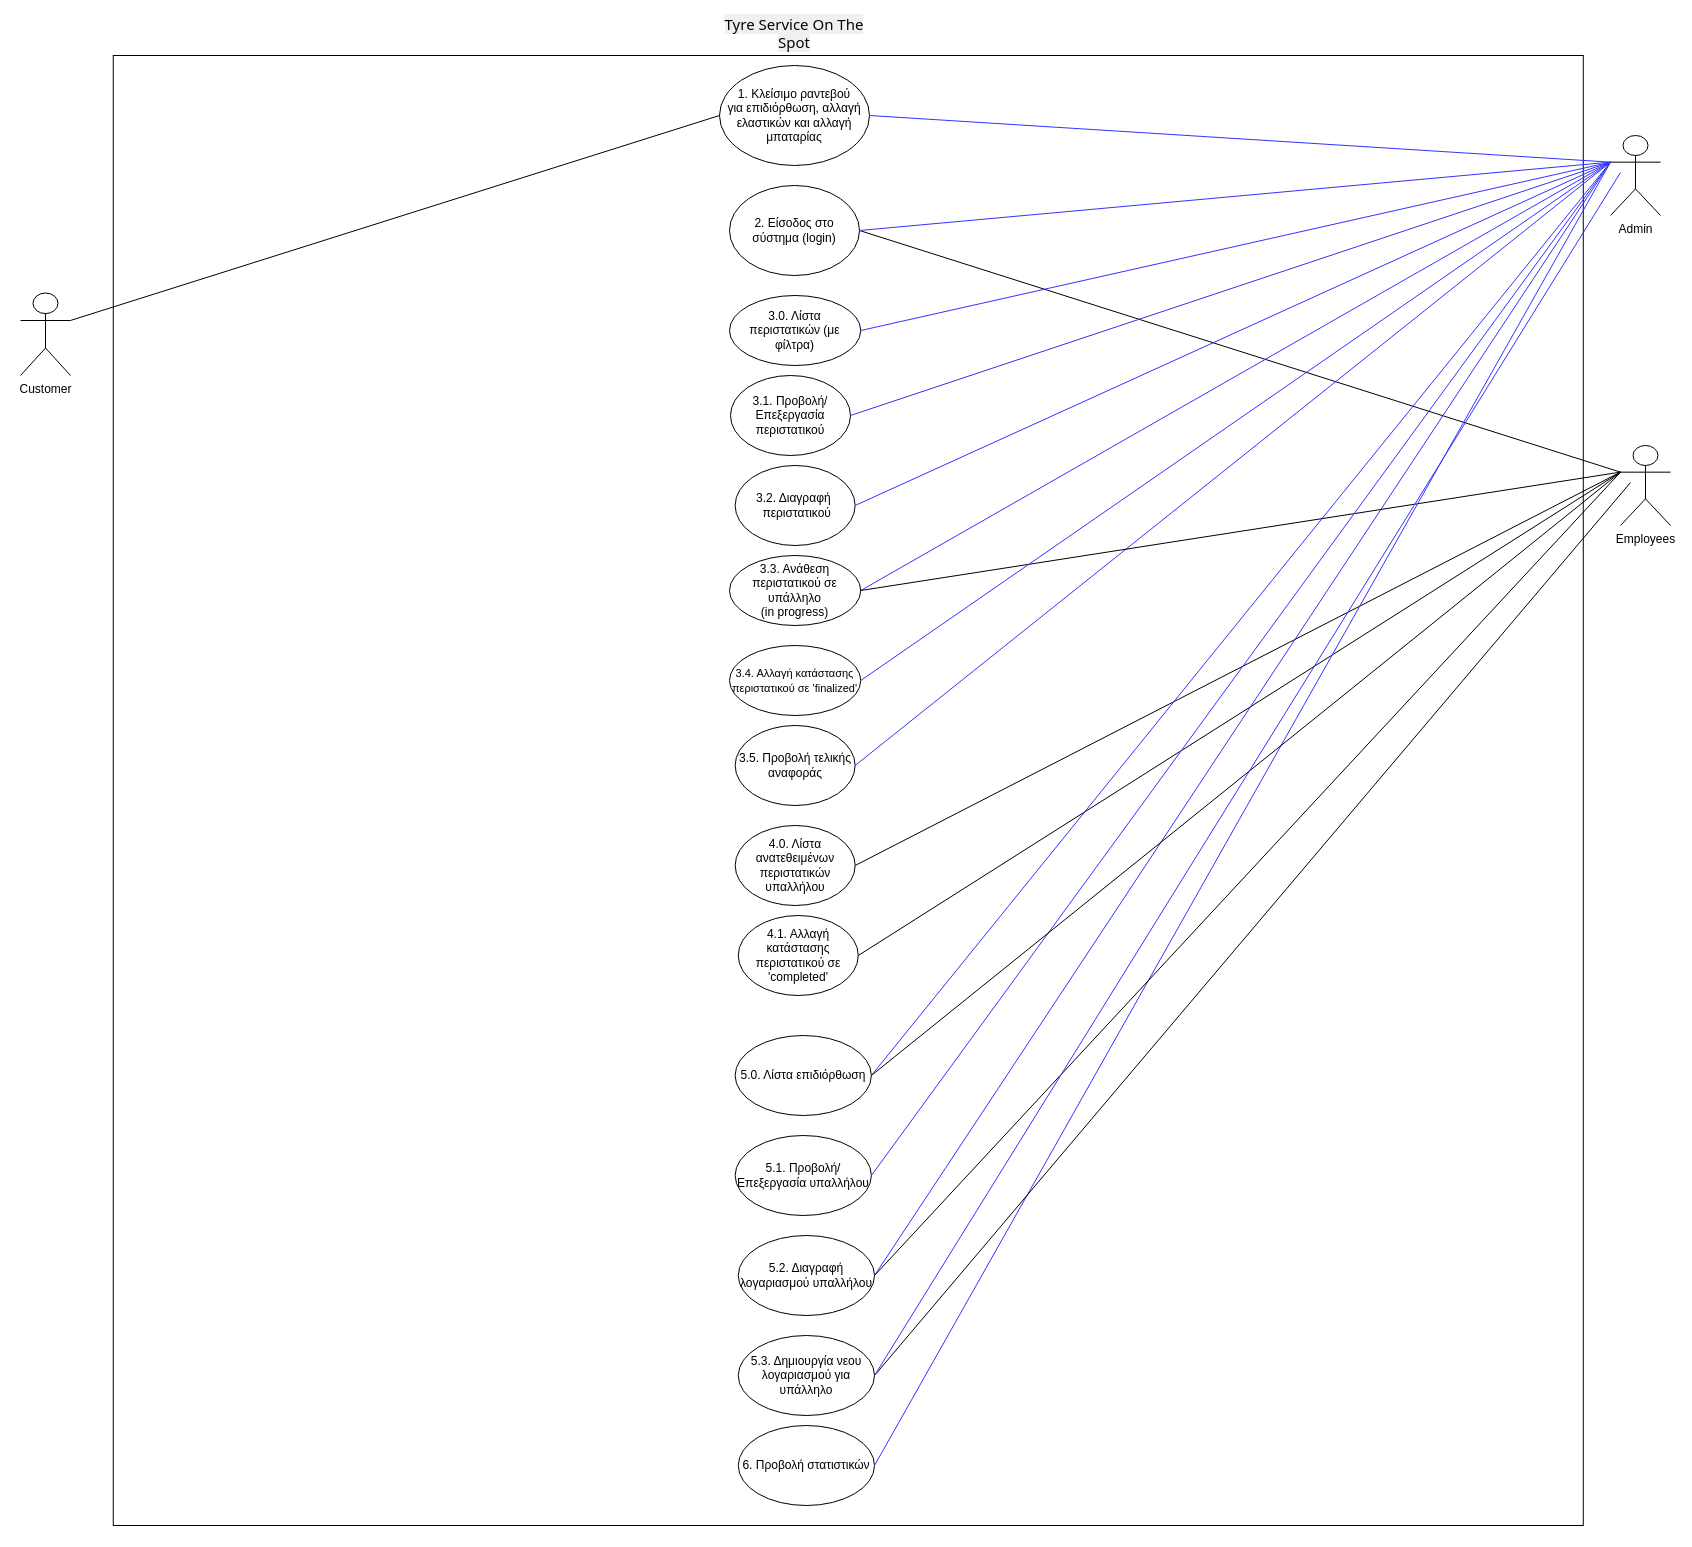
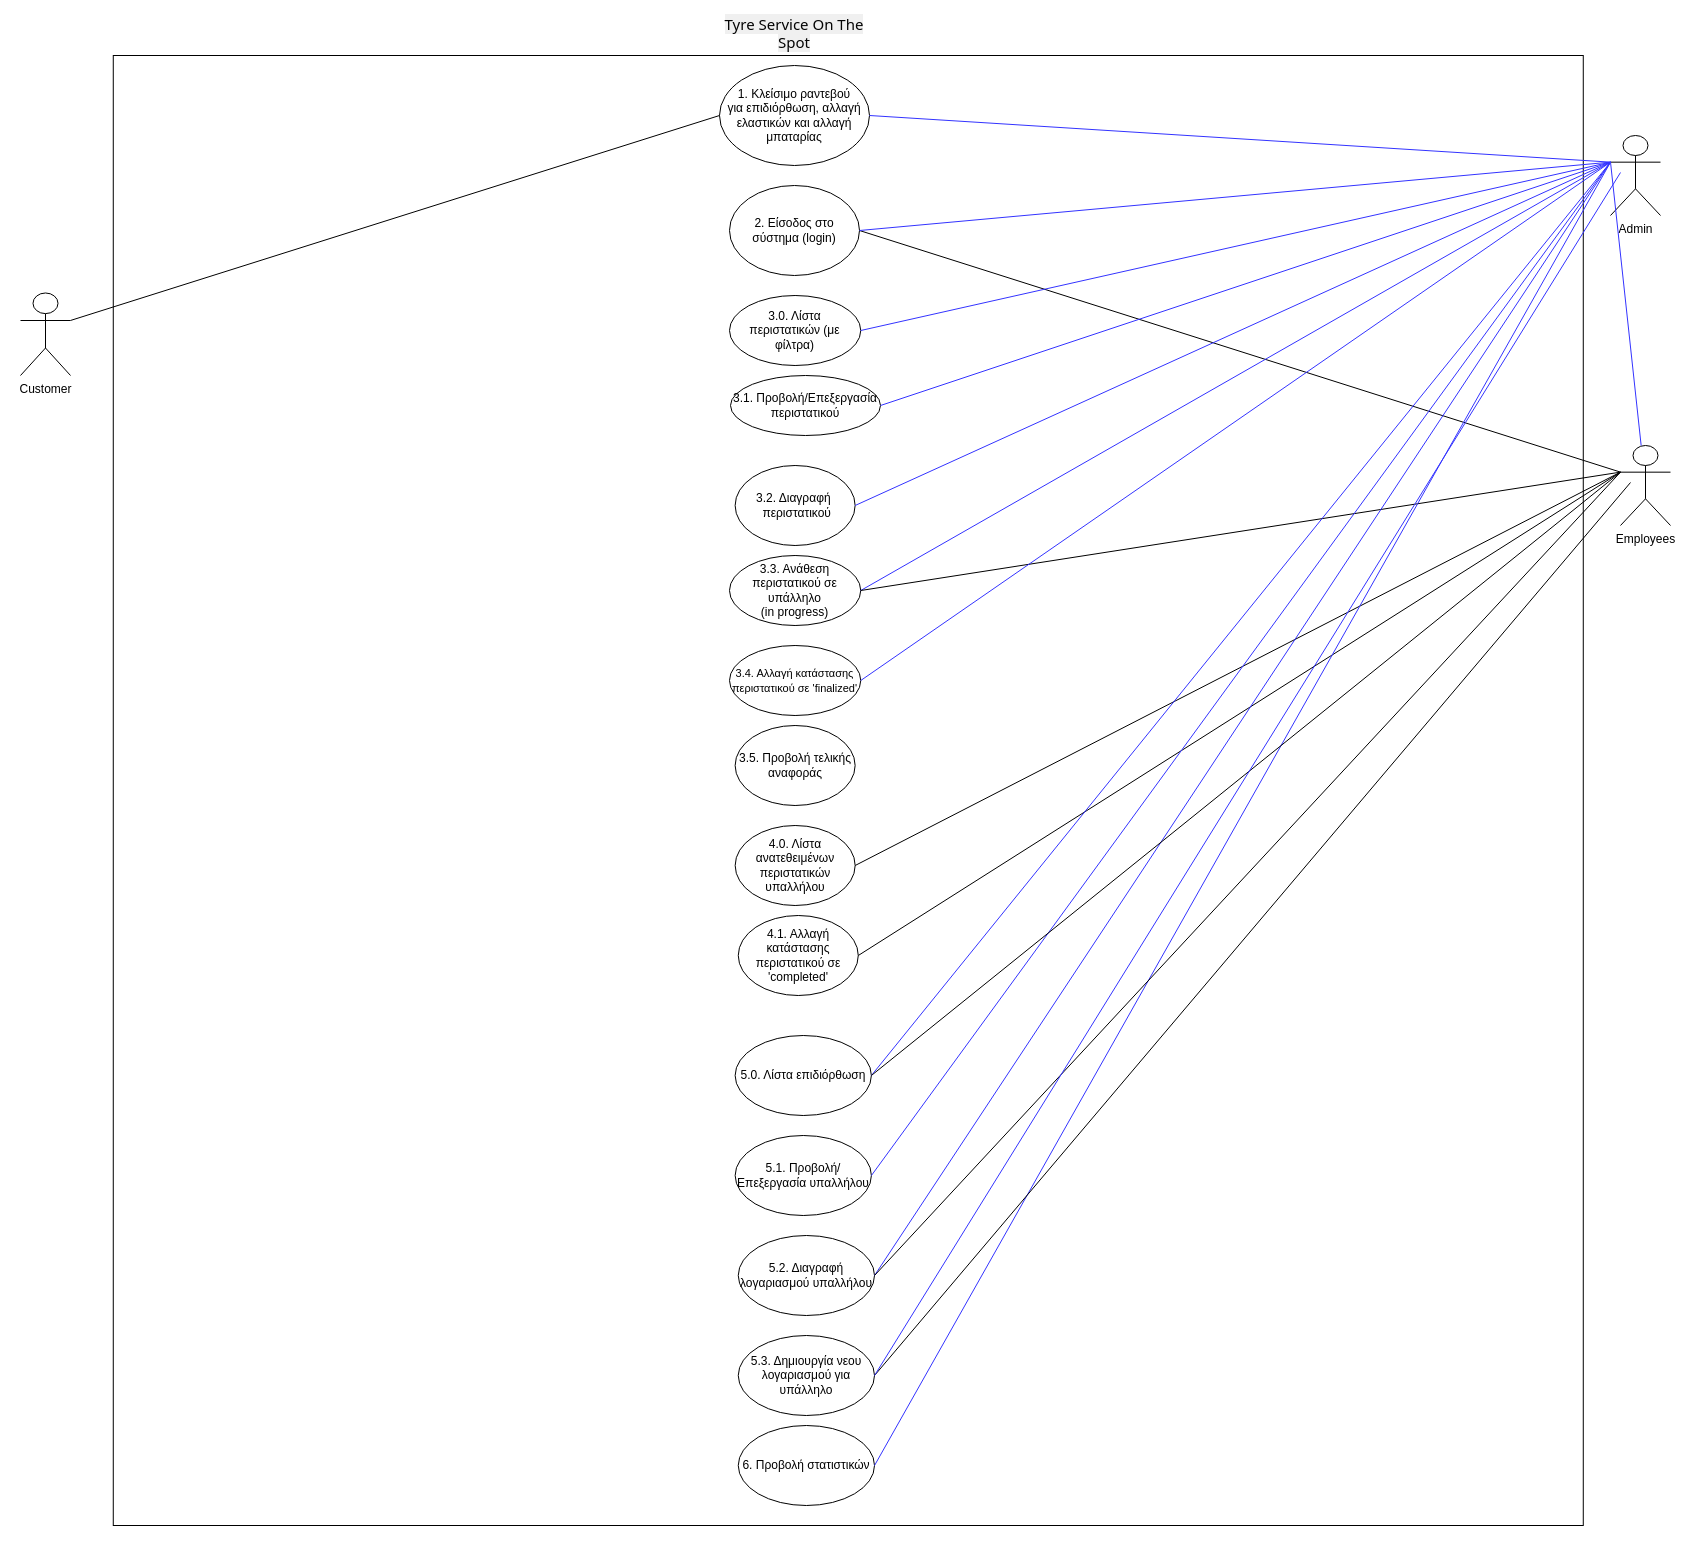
(791, 416) -> (806, 406)
(1227, 468) -> (1626, 304)
